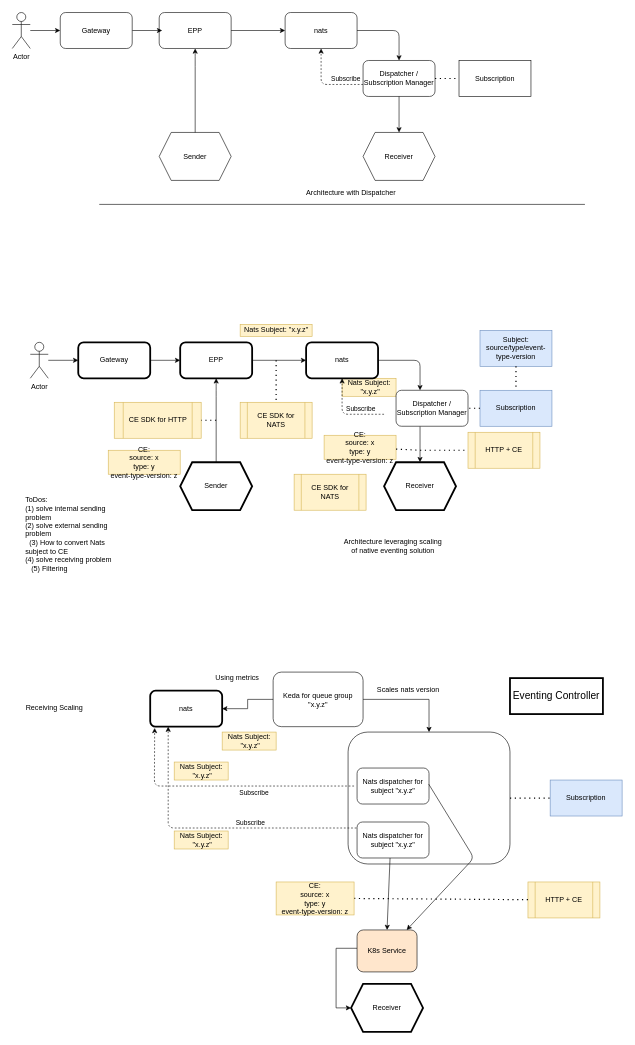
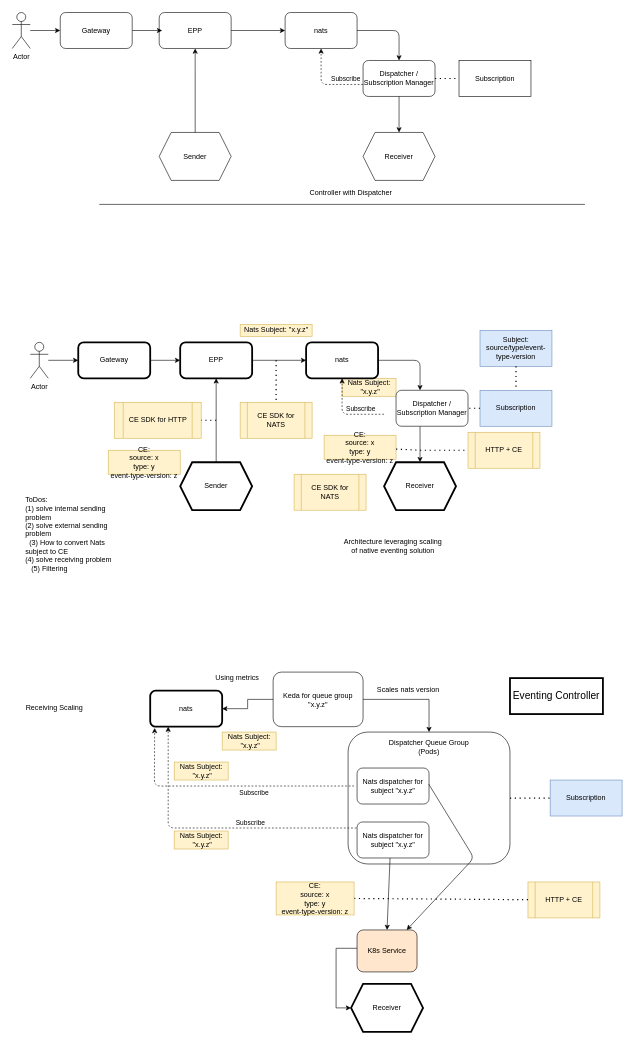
(351, 192) -> (351, 192)
none -> (429, 747)
